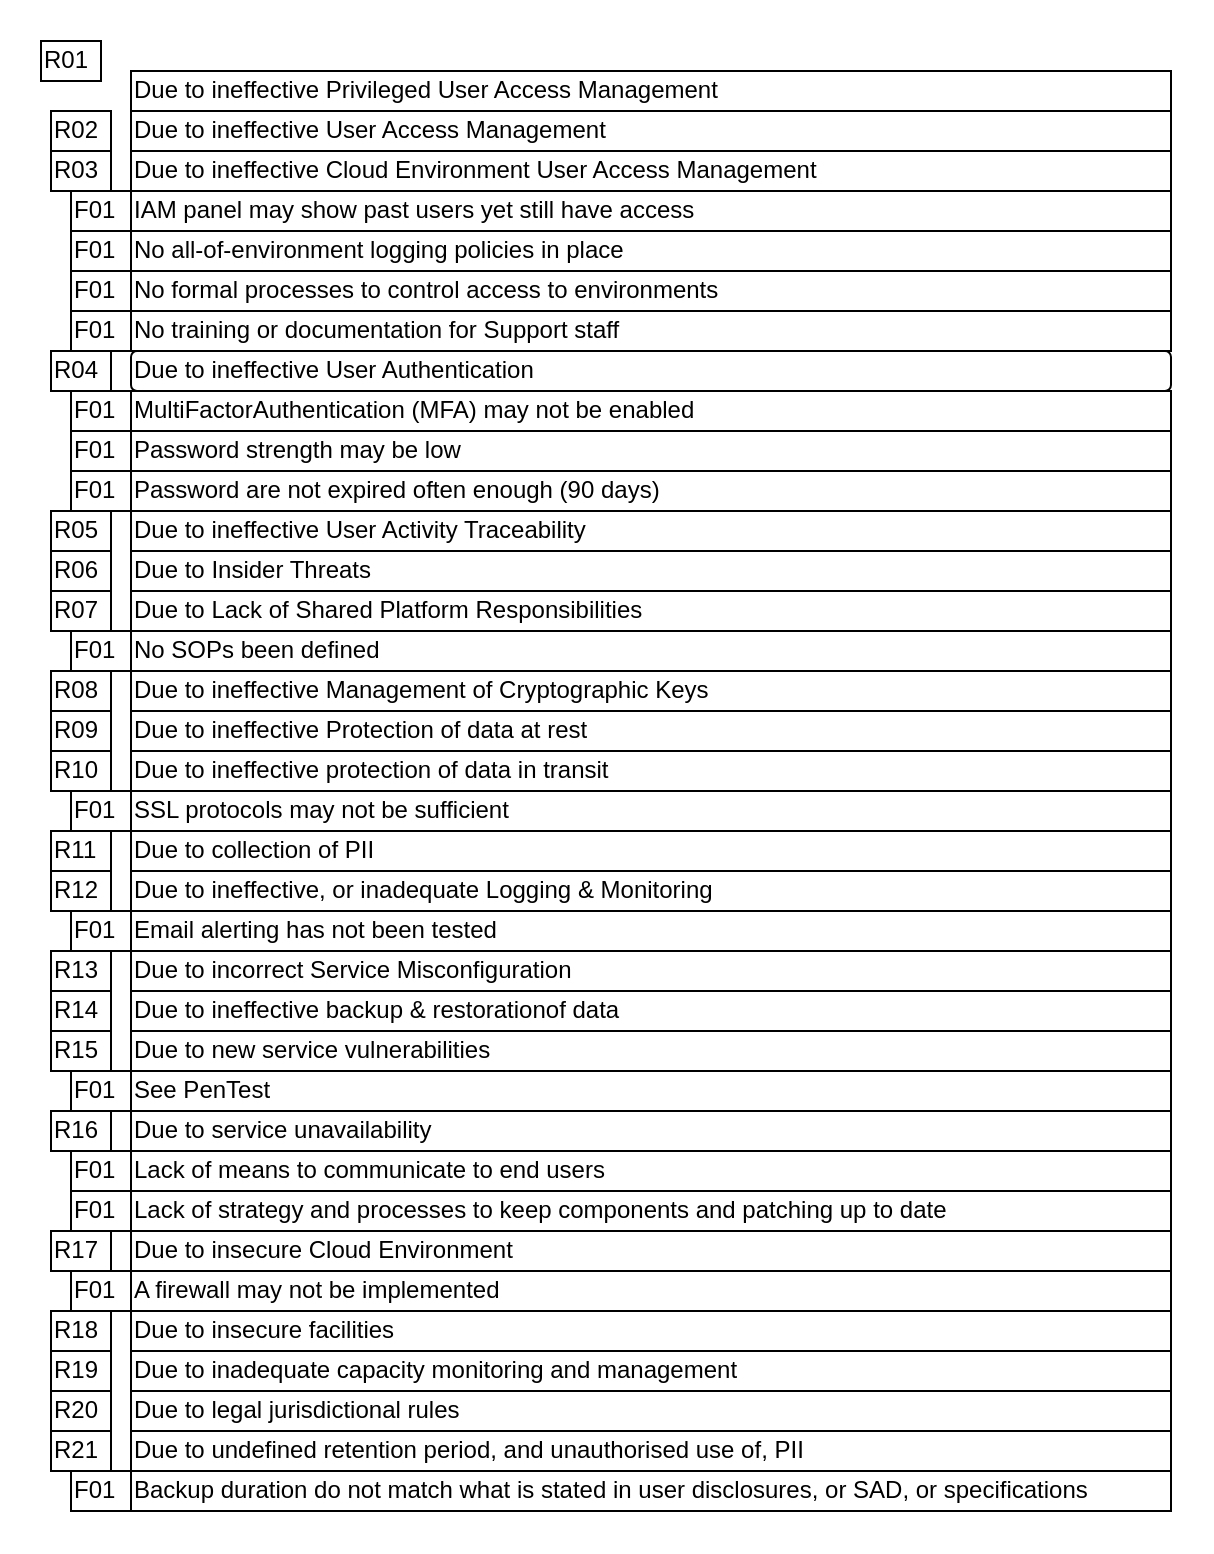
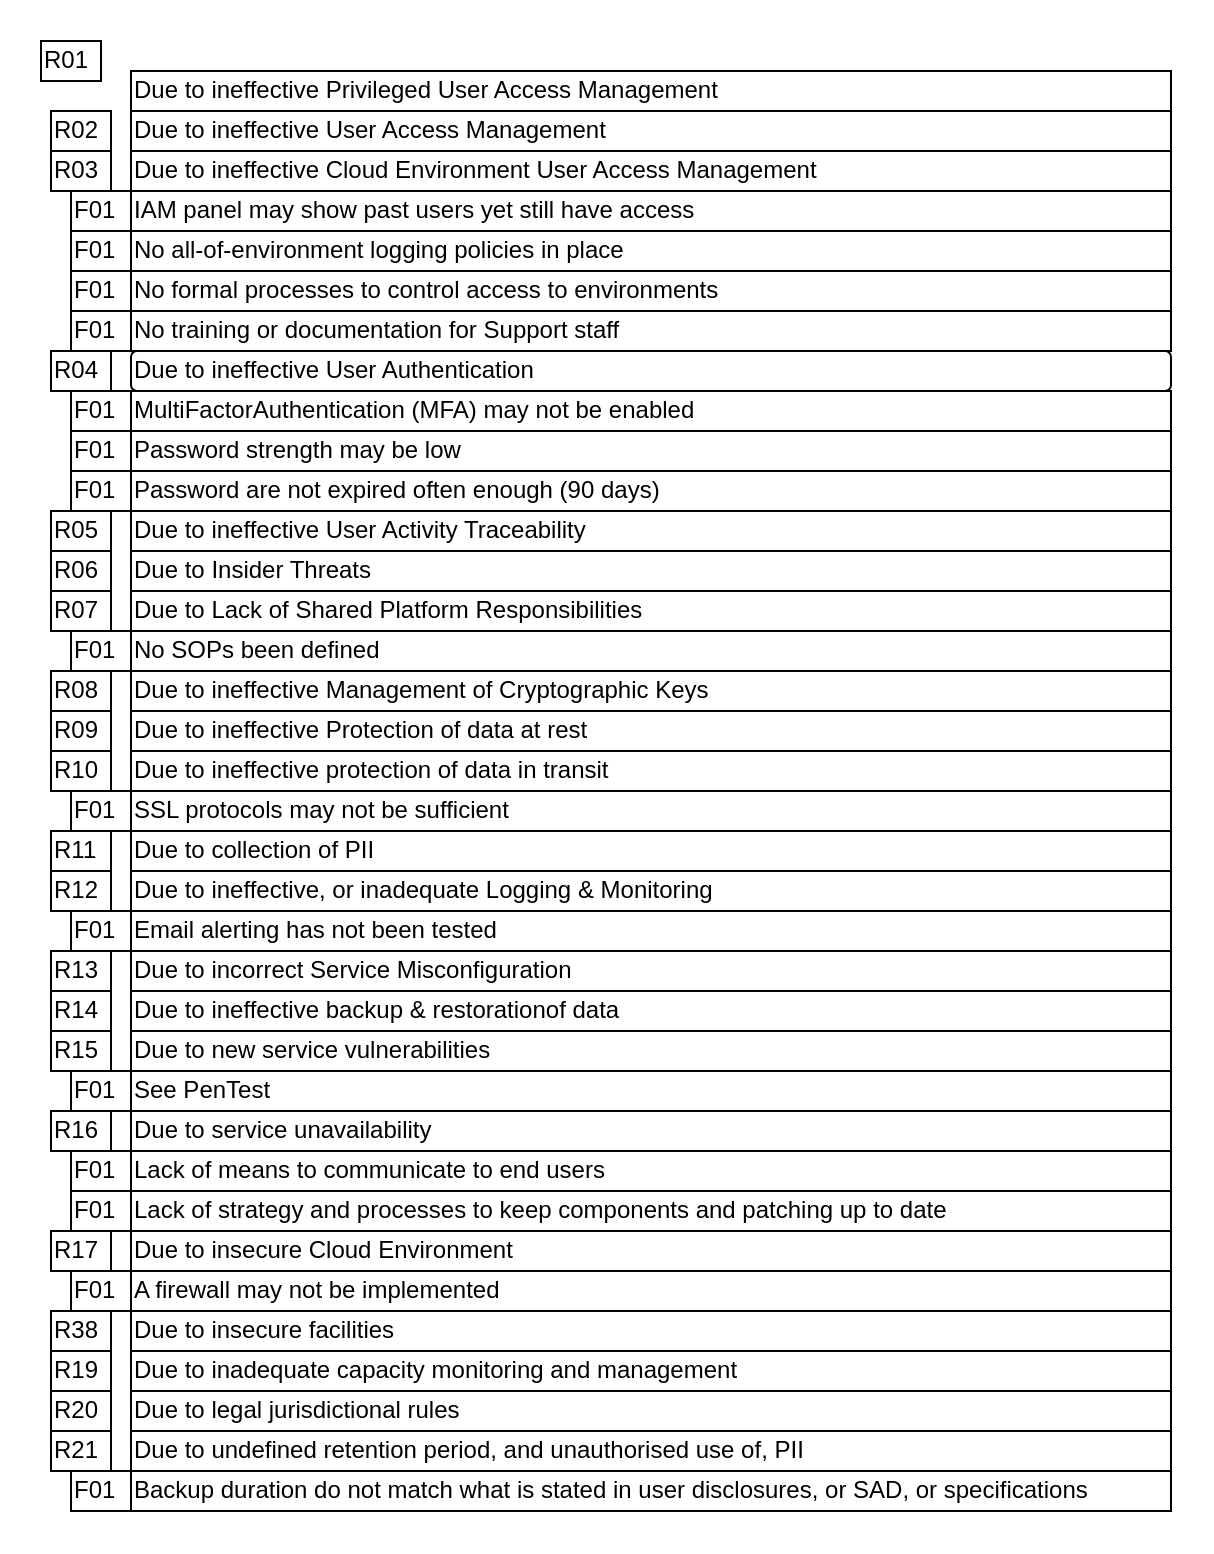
(75, 1331) -> (75, 1331)
